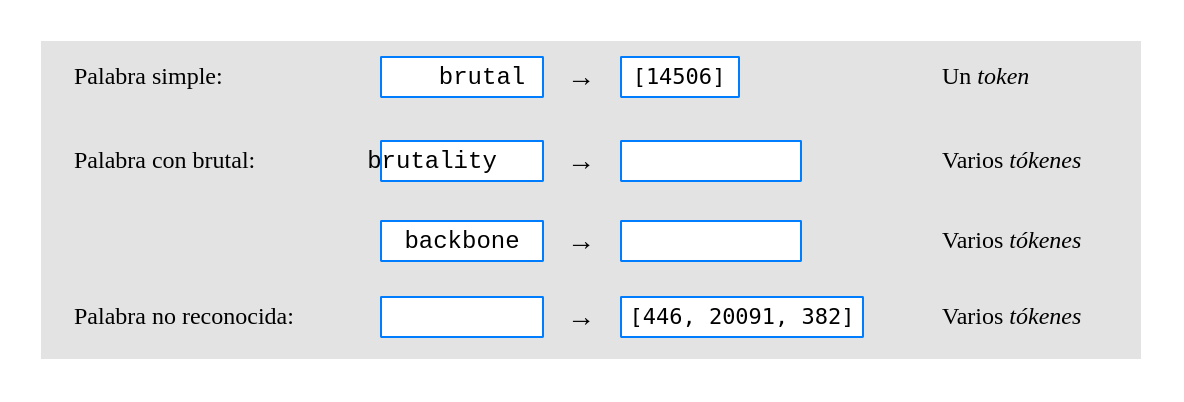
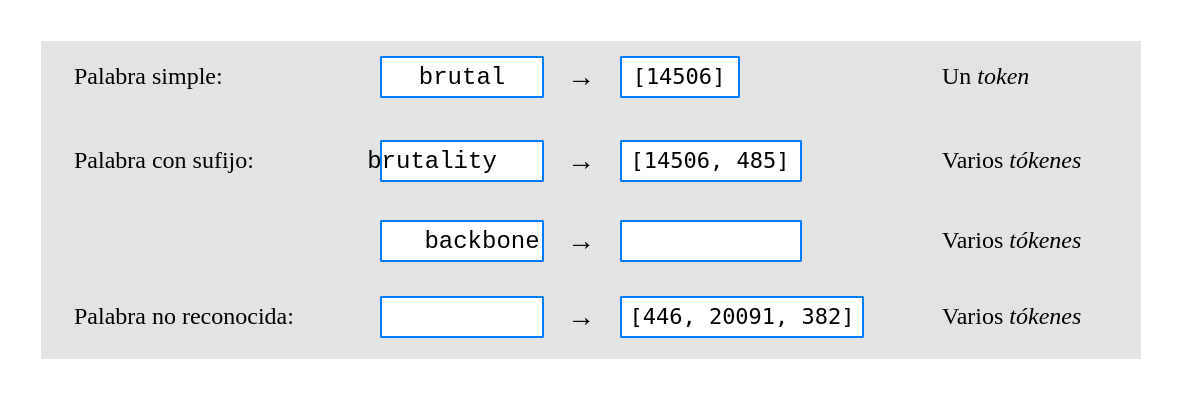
(482, 79) -> (462, 79)
(187, 161) -> (187, 161)
none -> (711, 161)
(462, 243) -> (482, 243)
